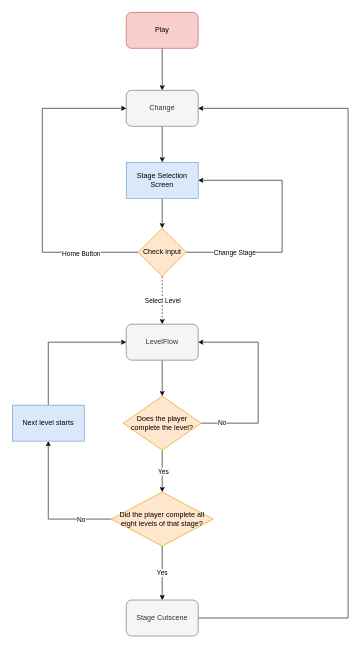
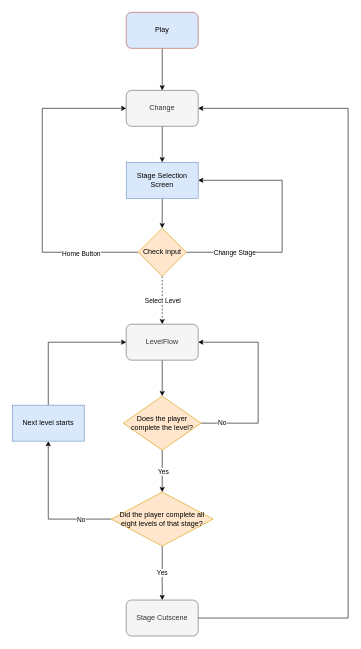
(162, 30) -> (162, 30)
